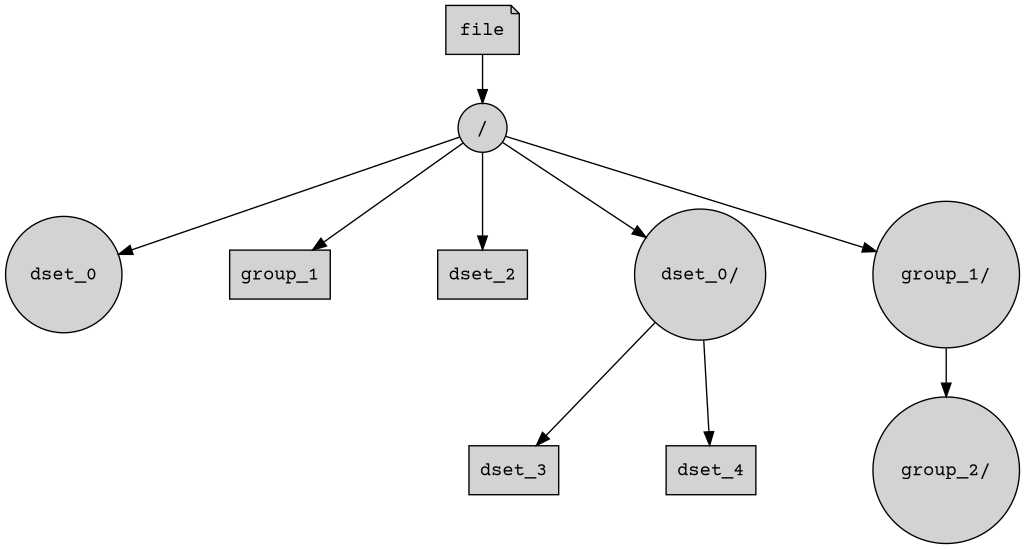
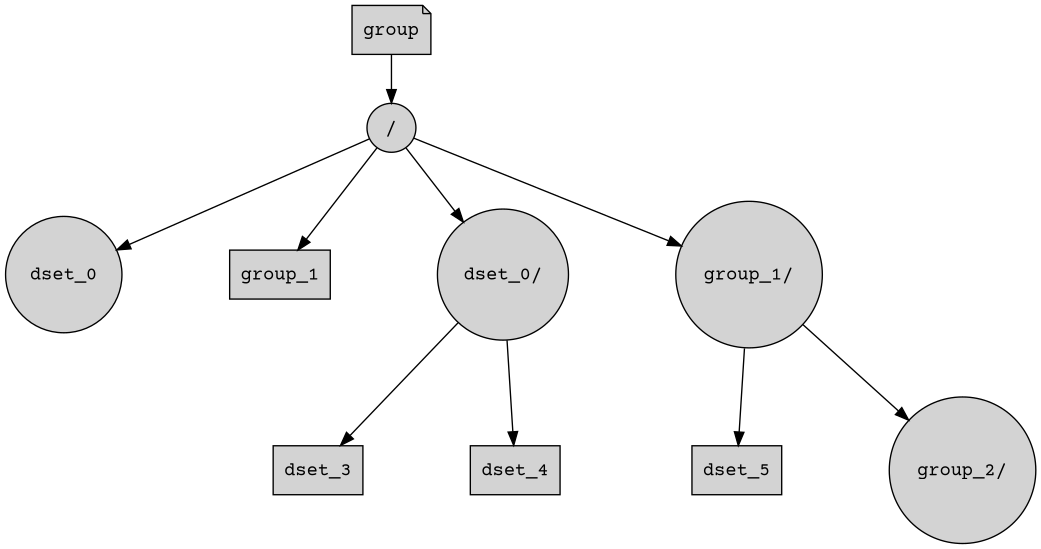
(483, 30) -> (391, 30)
(483, 275) -> none
none -> (737, 470)
